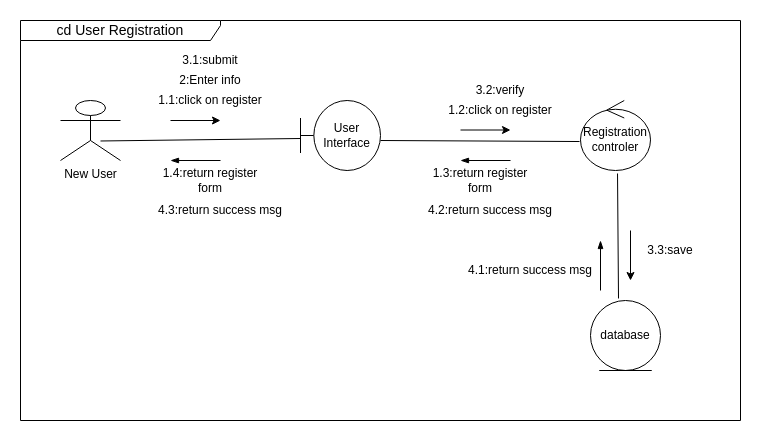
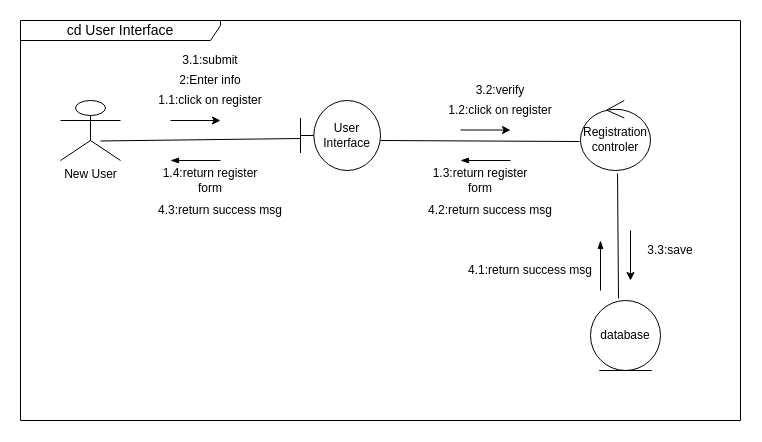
(121, 31) -> (121, 31)
